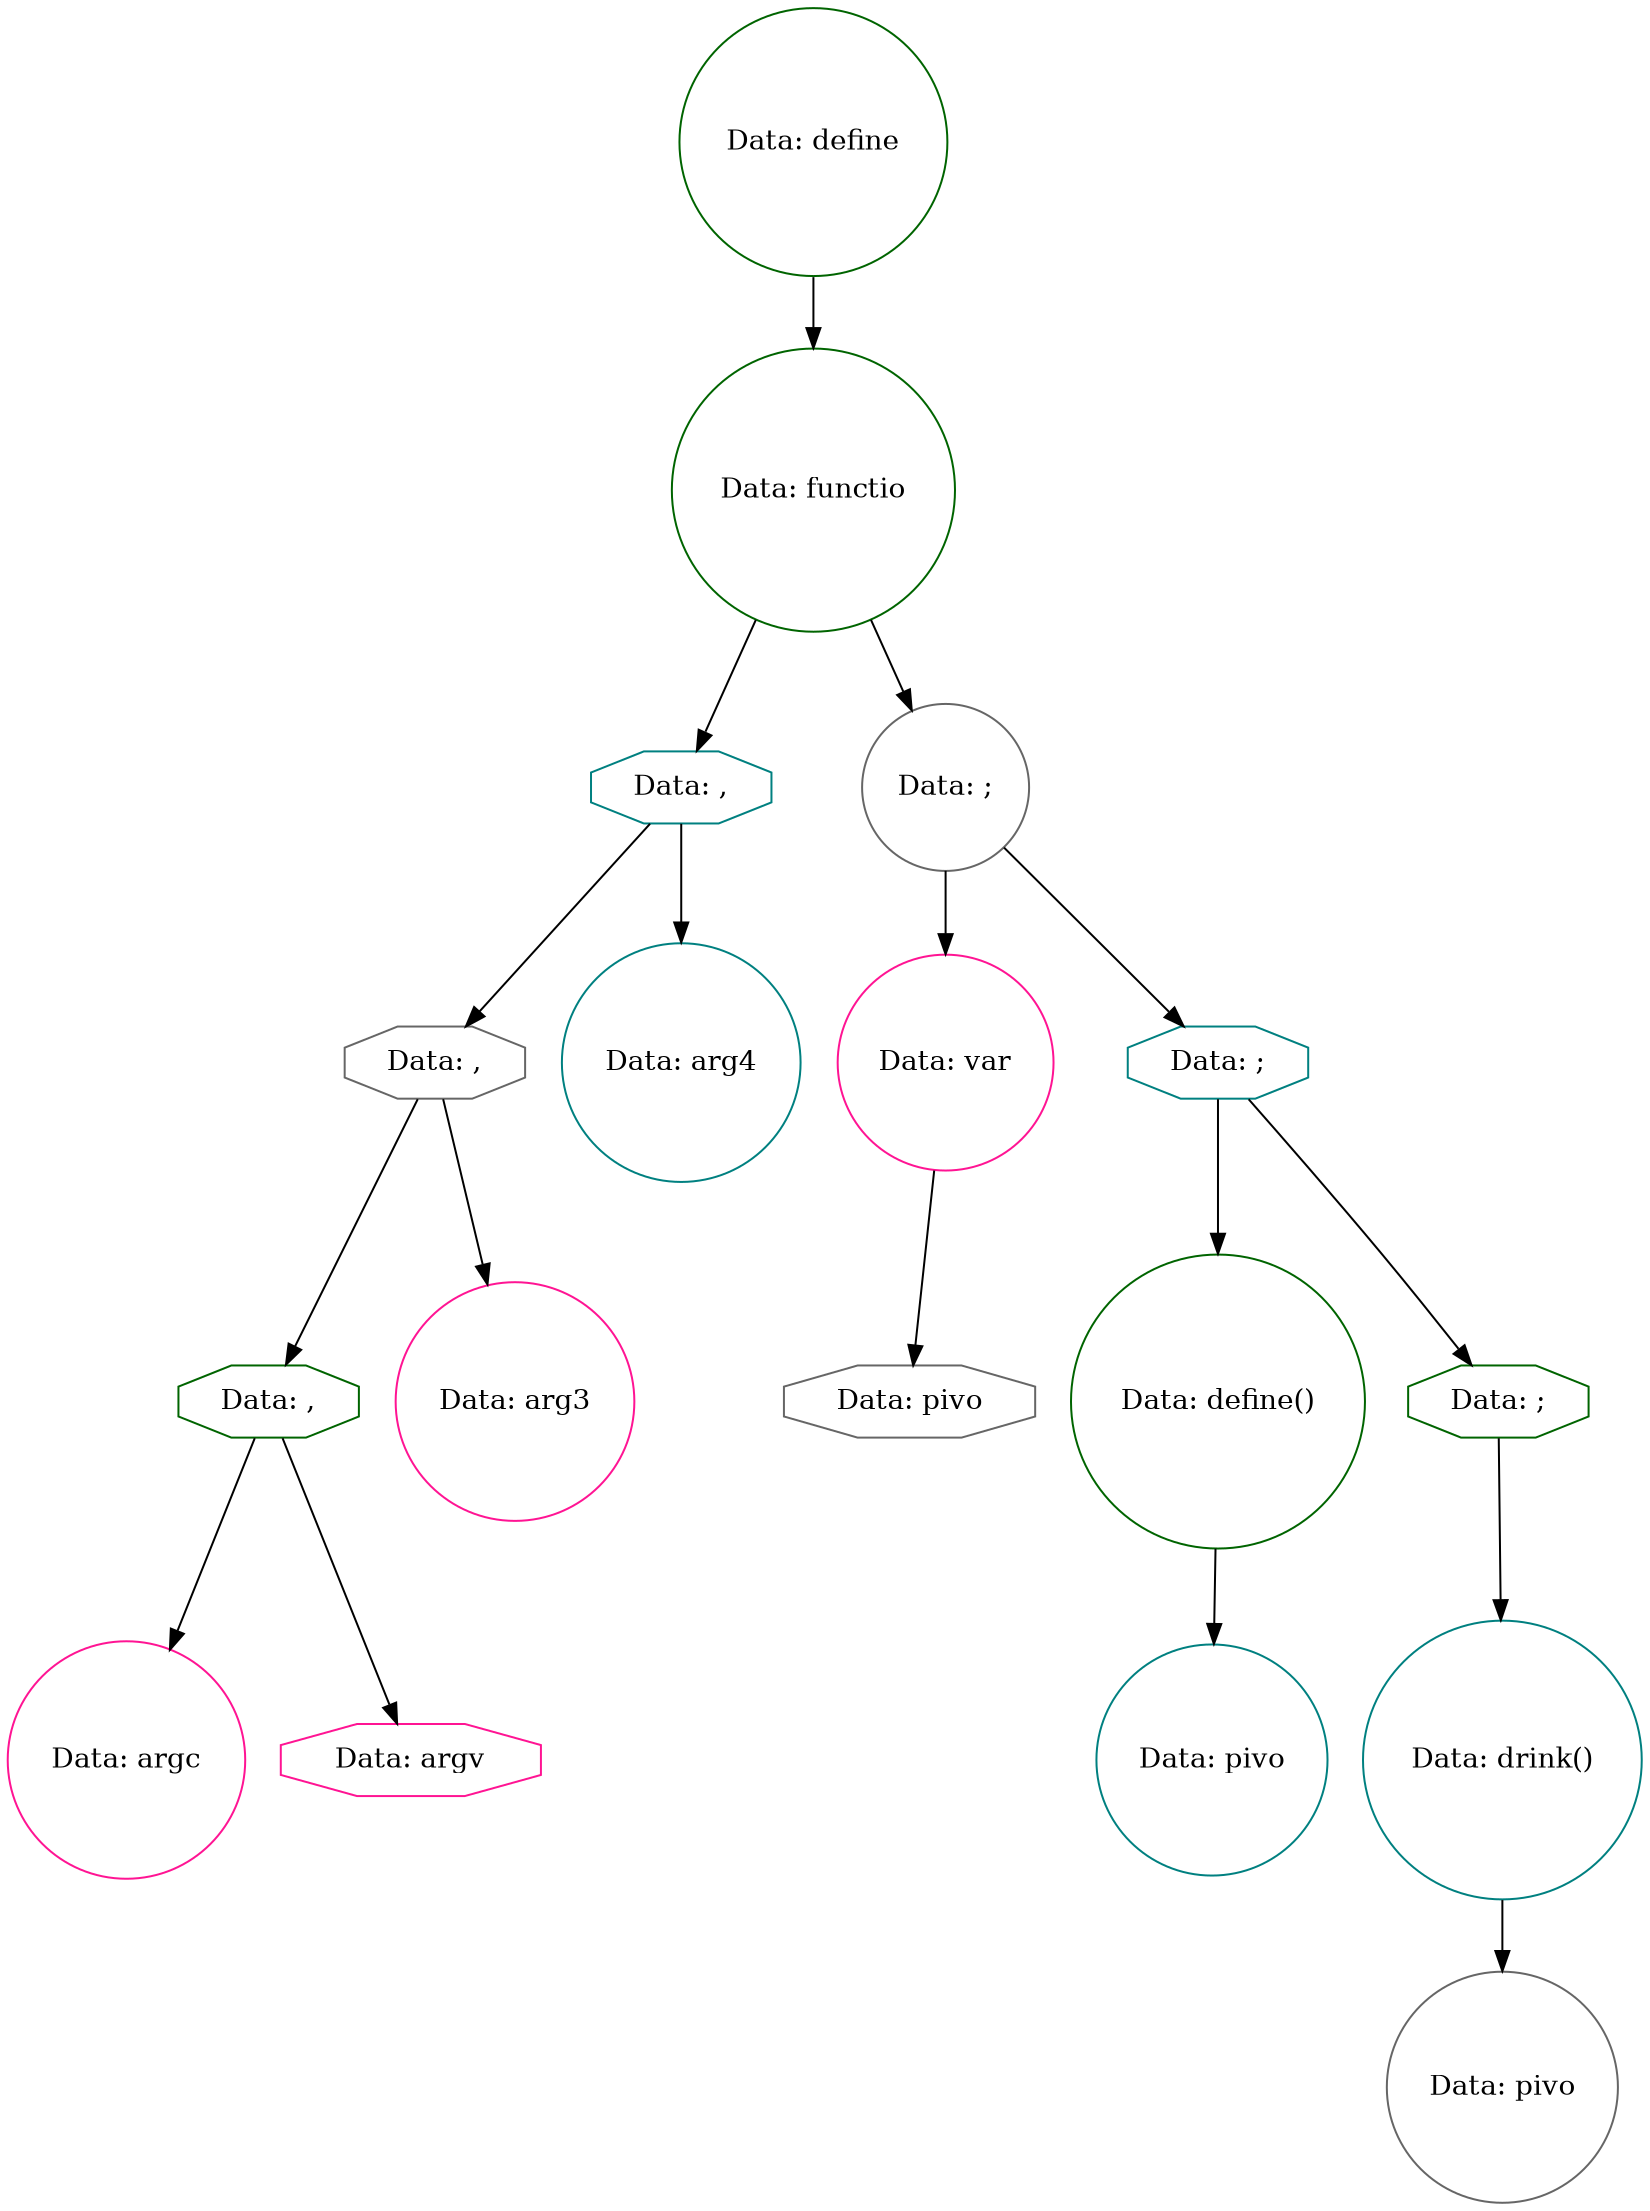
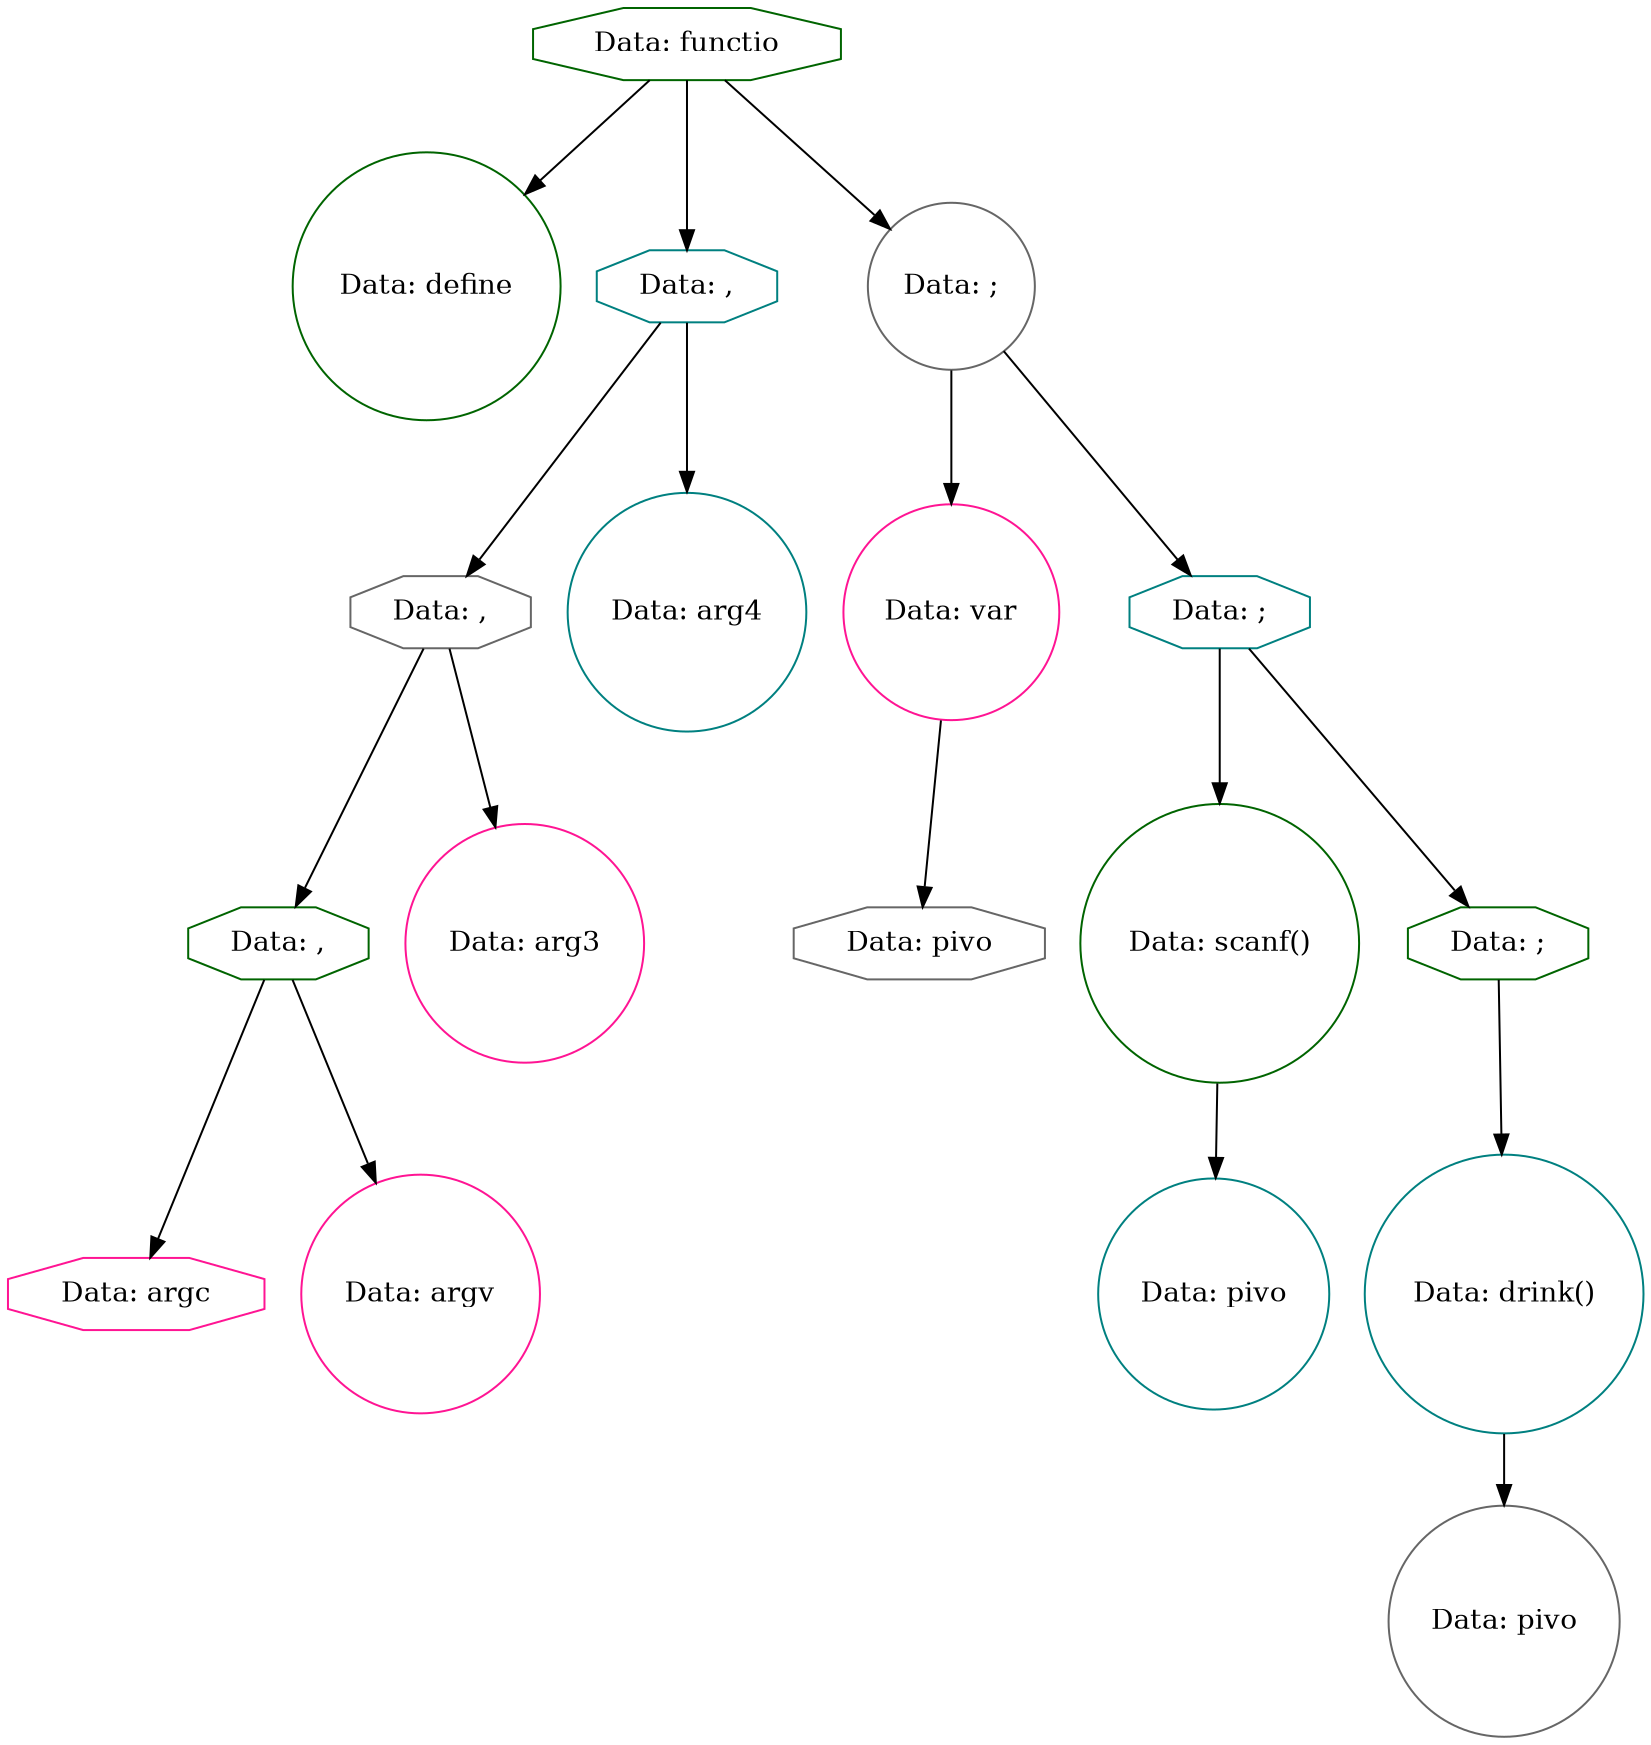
(813, 302) -> (595, 130)
(813, 490) -> (687, 44)
(1218, 1402) -> (1220, 943)
(126, 1760) -> (136, 1294)
(411, 1760) -> (421, 1294)
